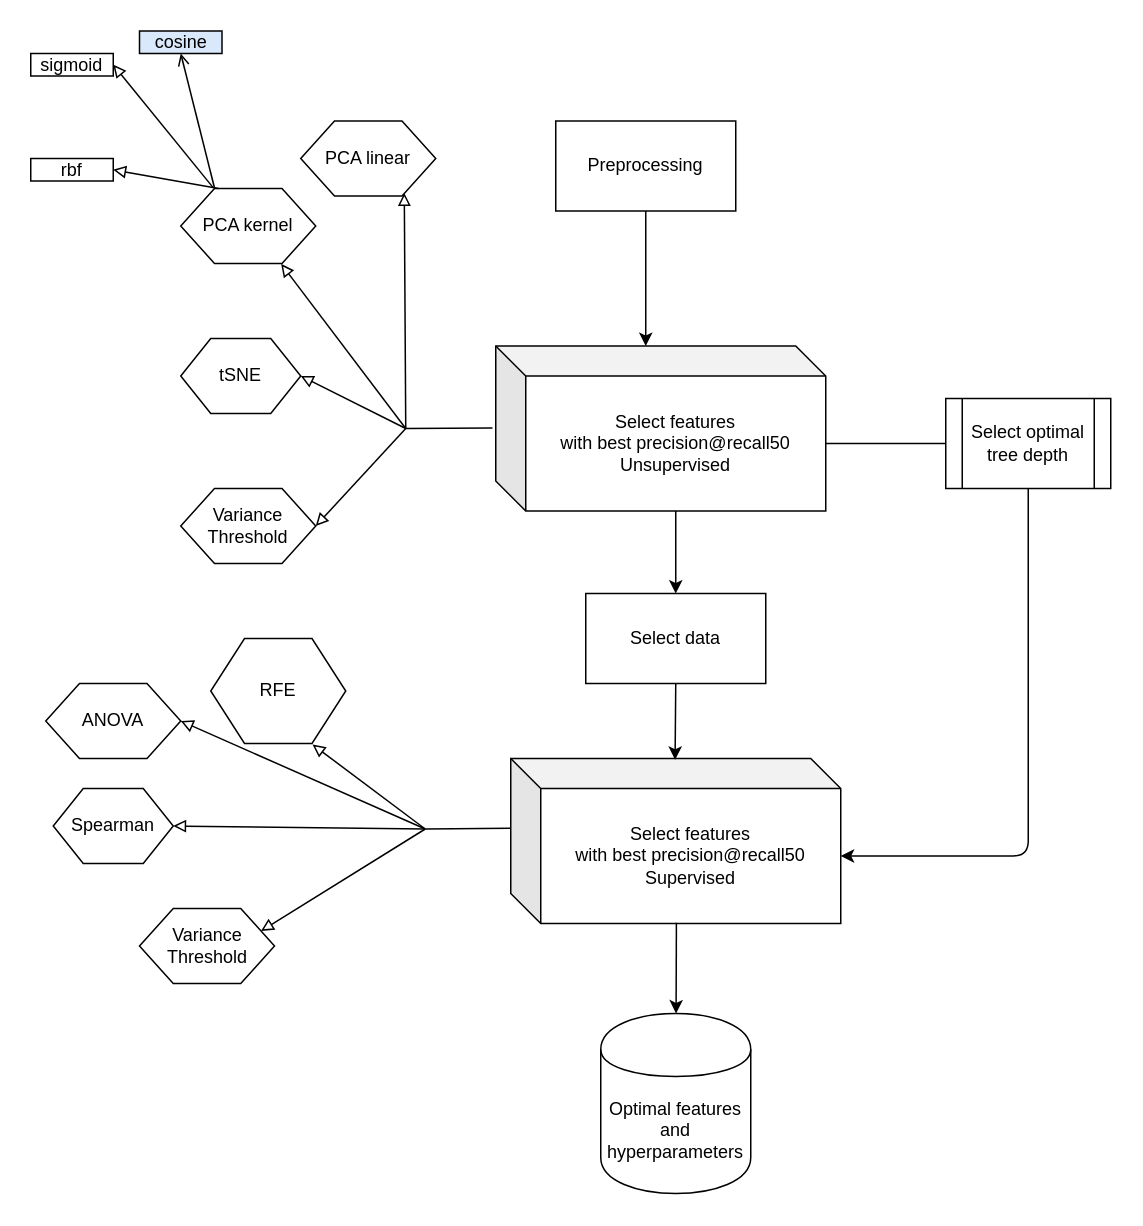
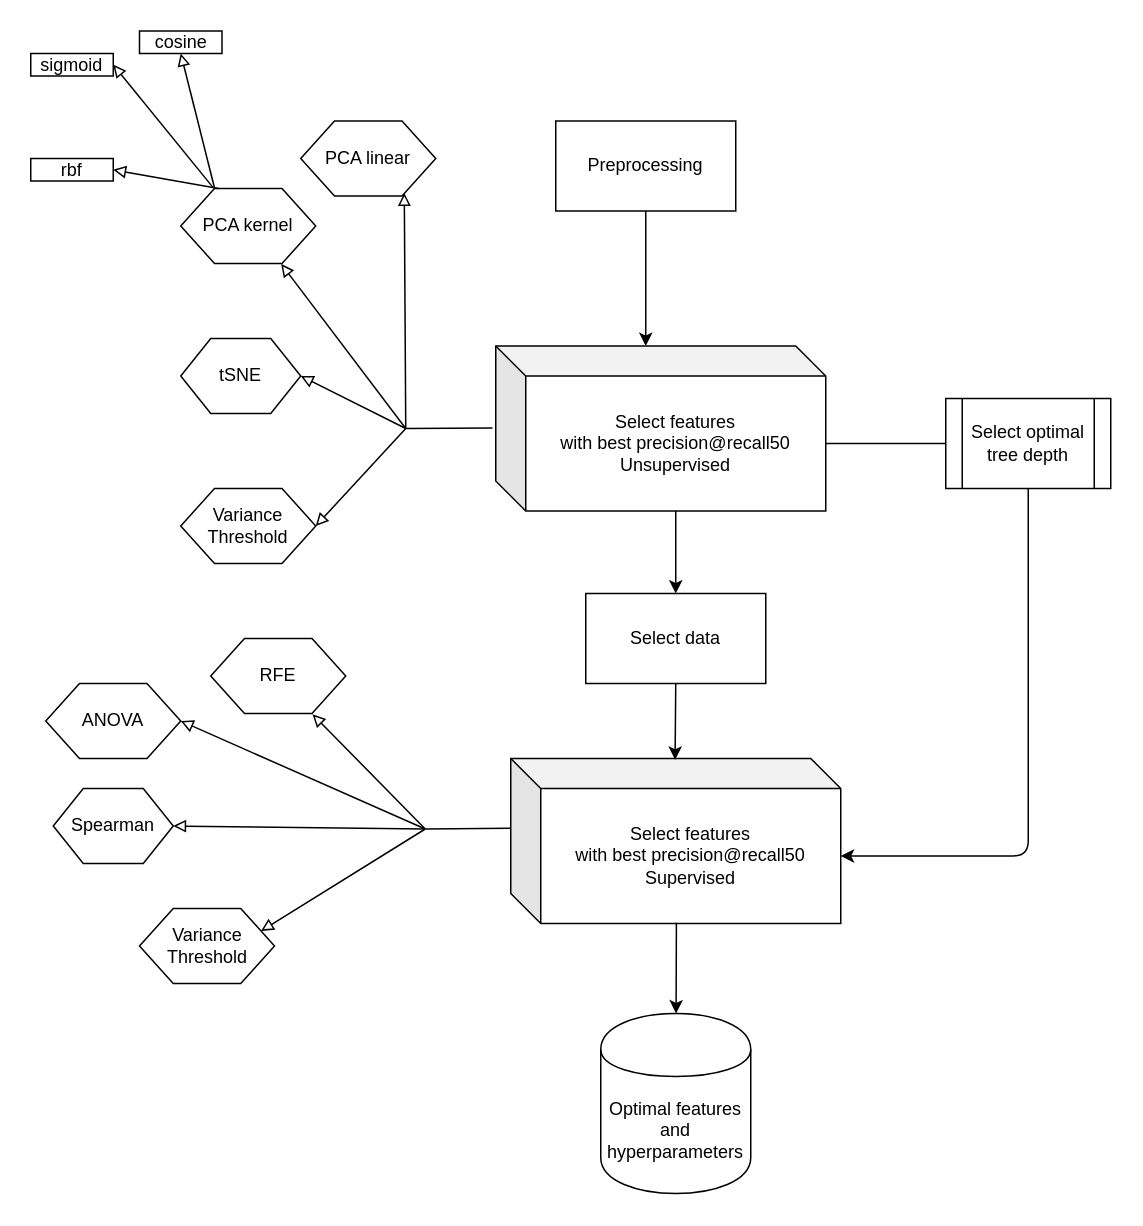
(181, 42) -> (181, 42)
(183, 62) -> (184, 66)
(278, 691) -> (278, 676)
